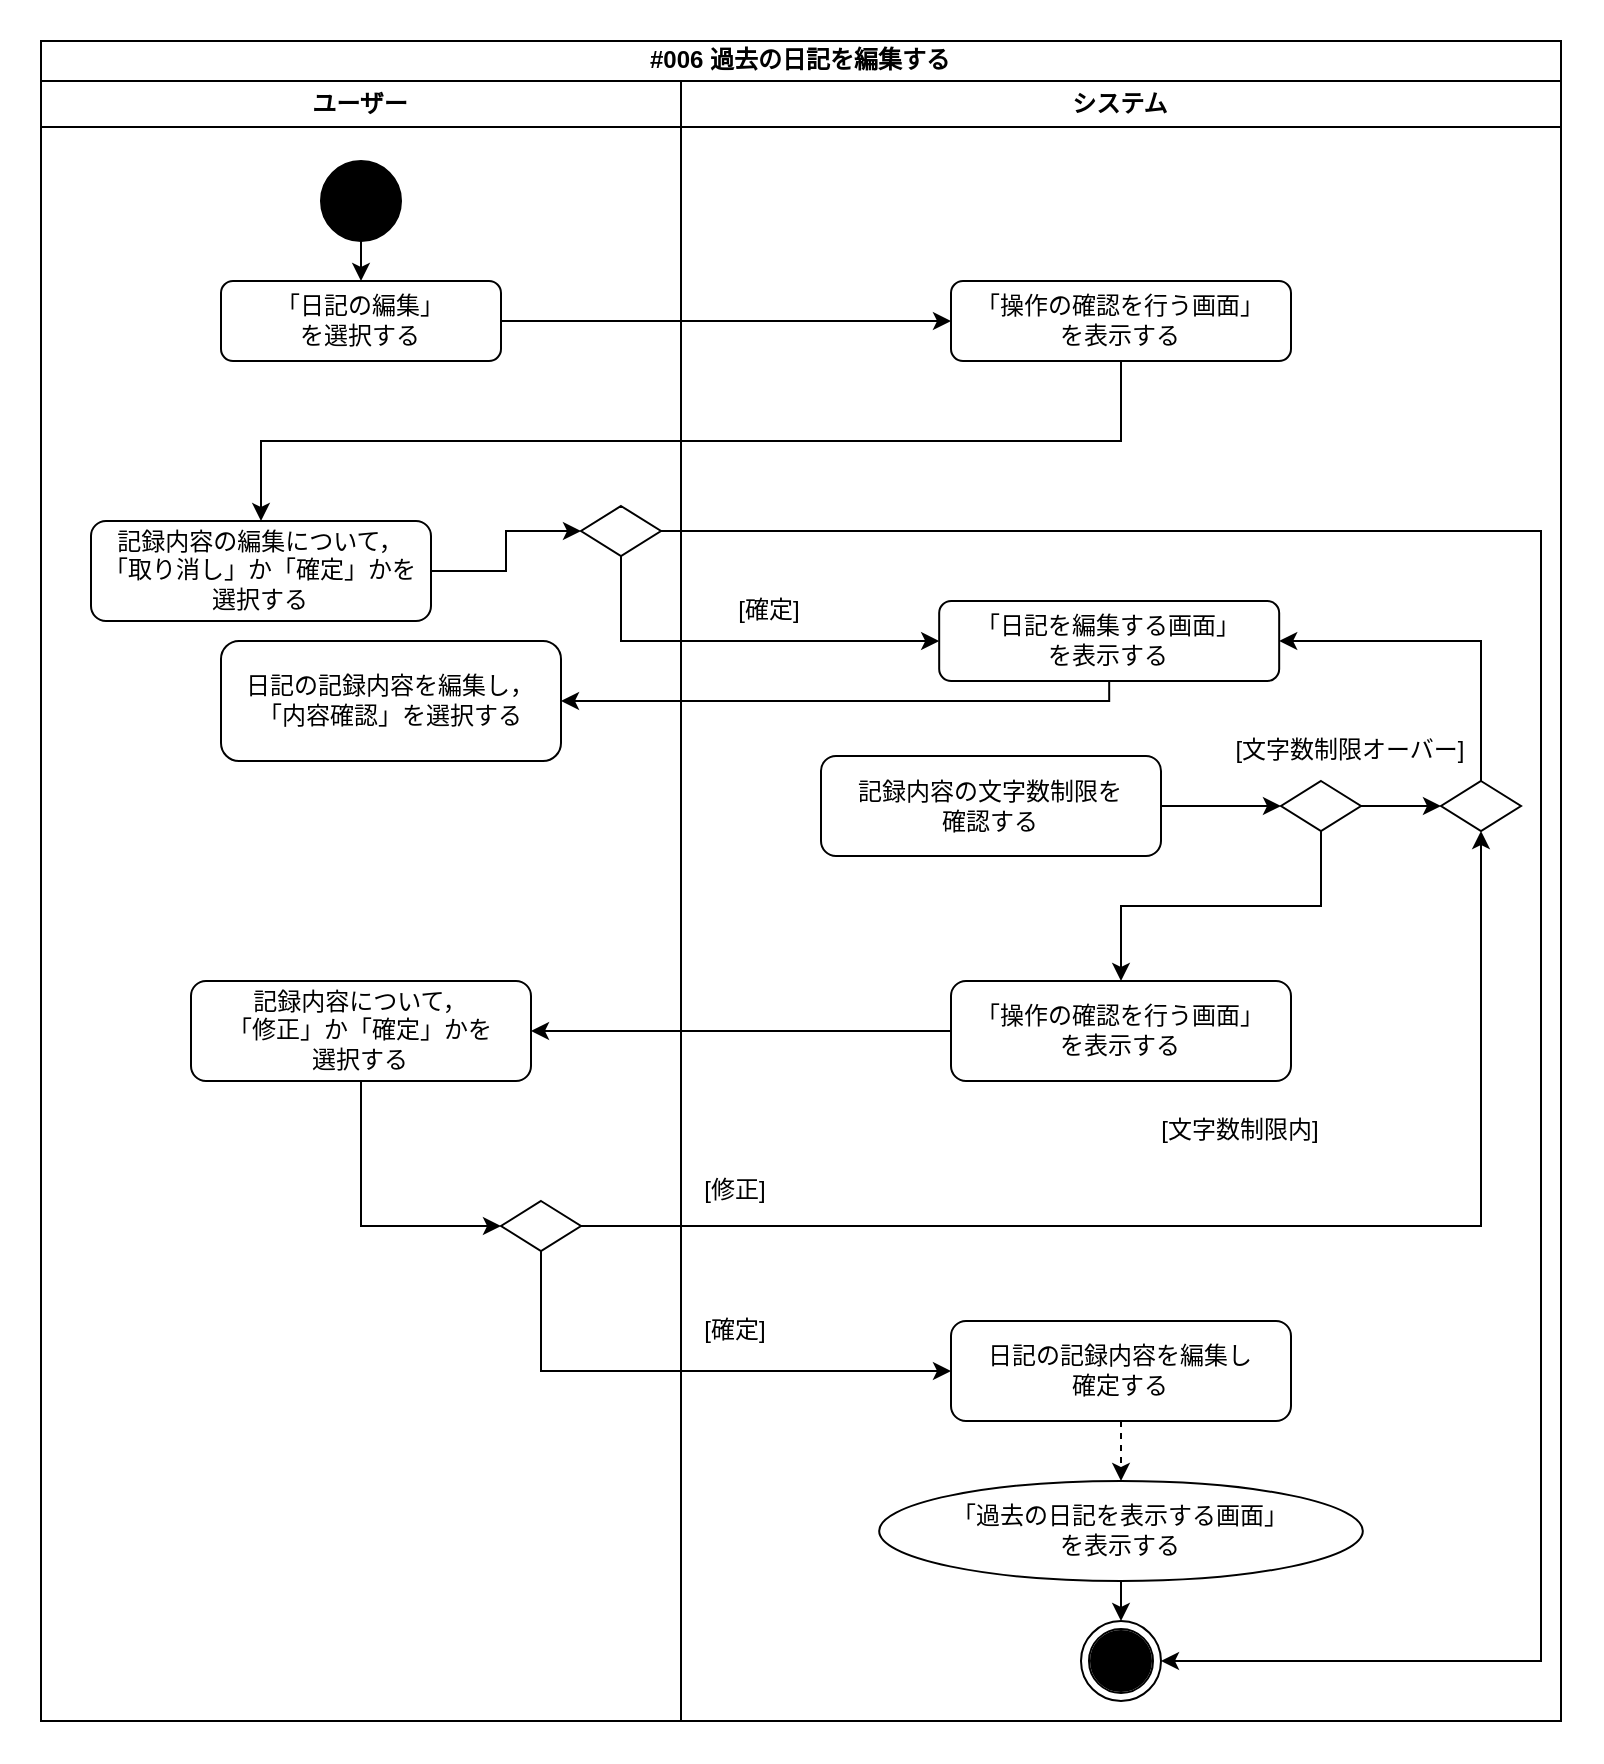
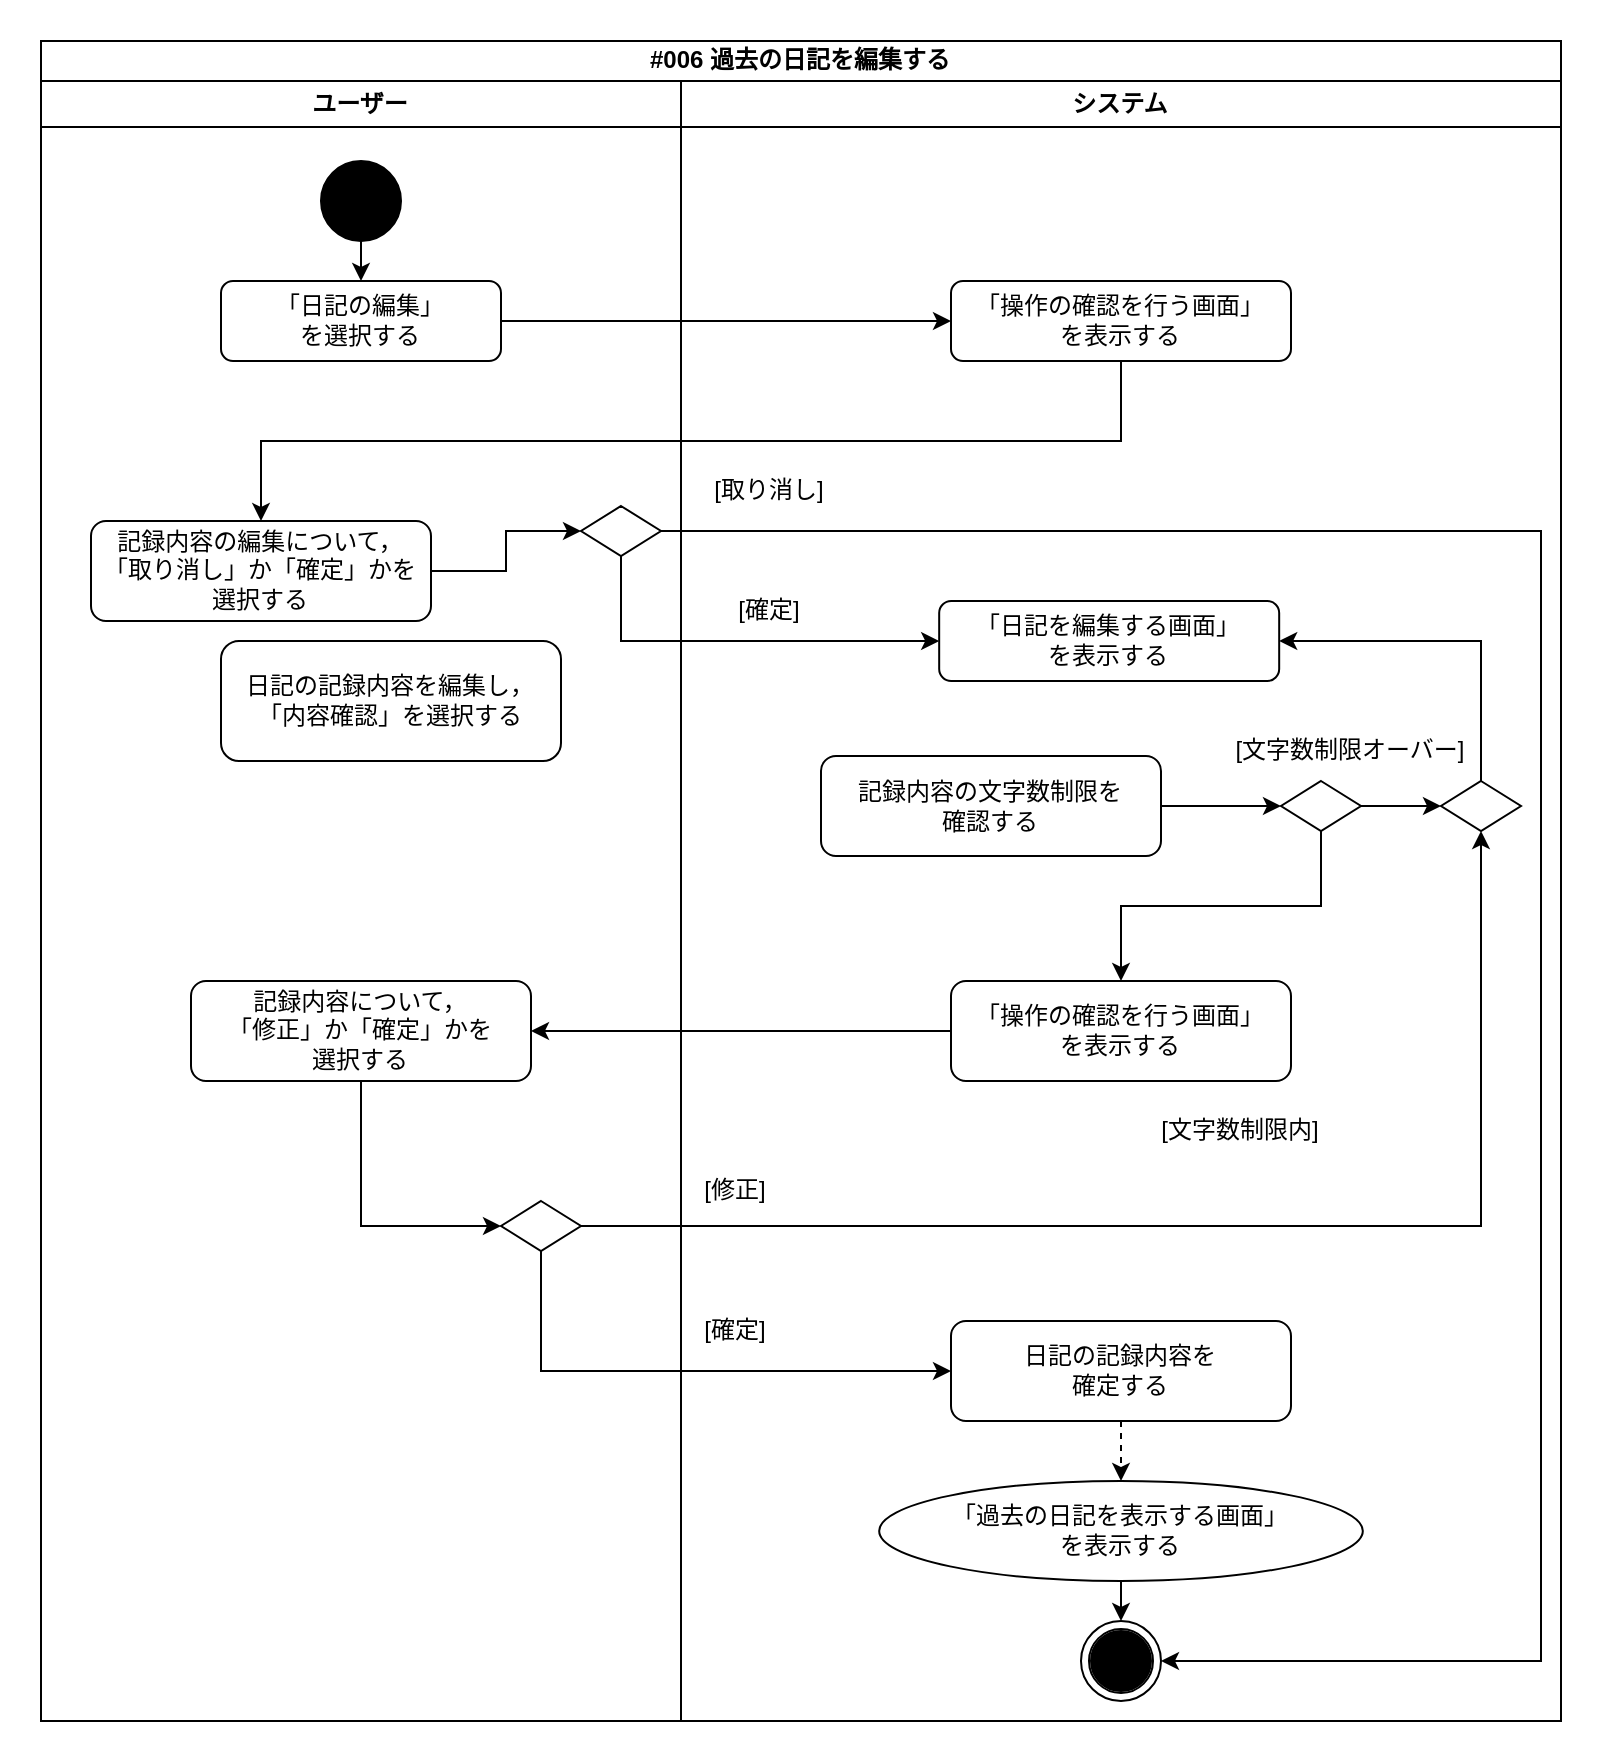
none -> (770, 491)
(907, 701) -> none
(1121, 1371) -> (1121, 1371)
